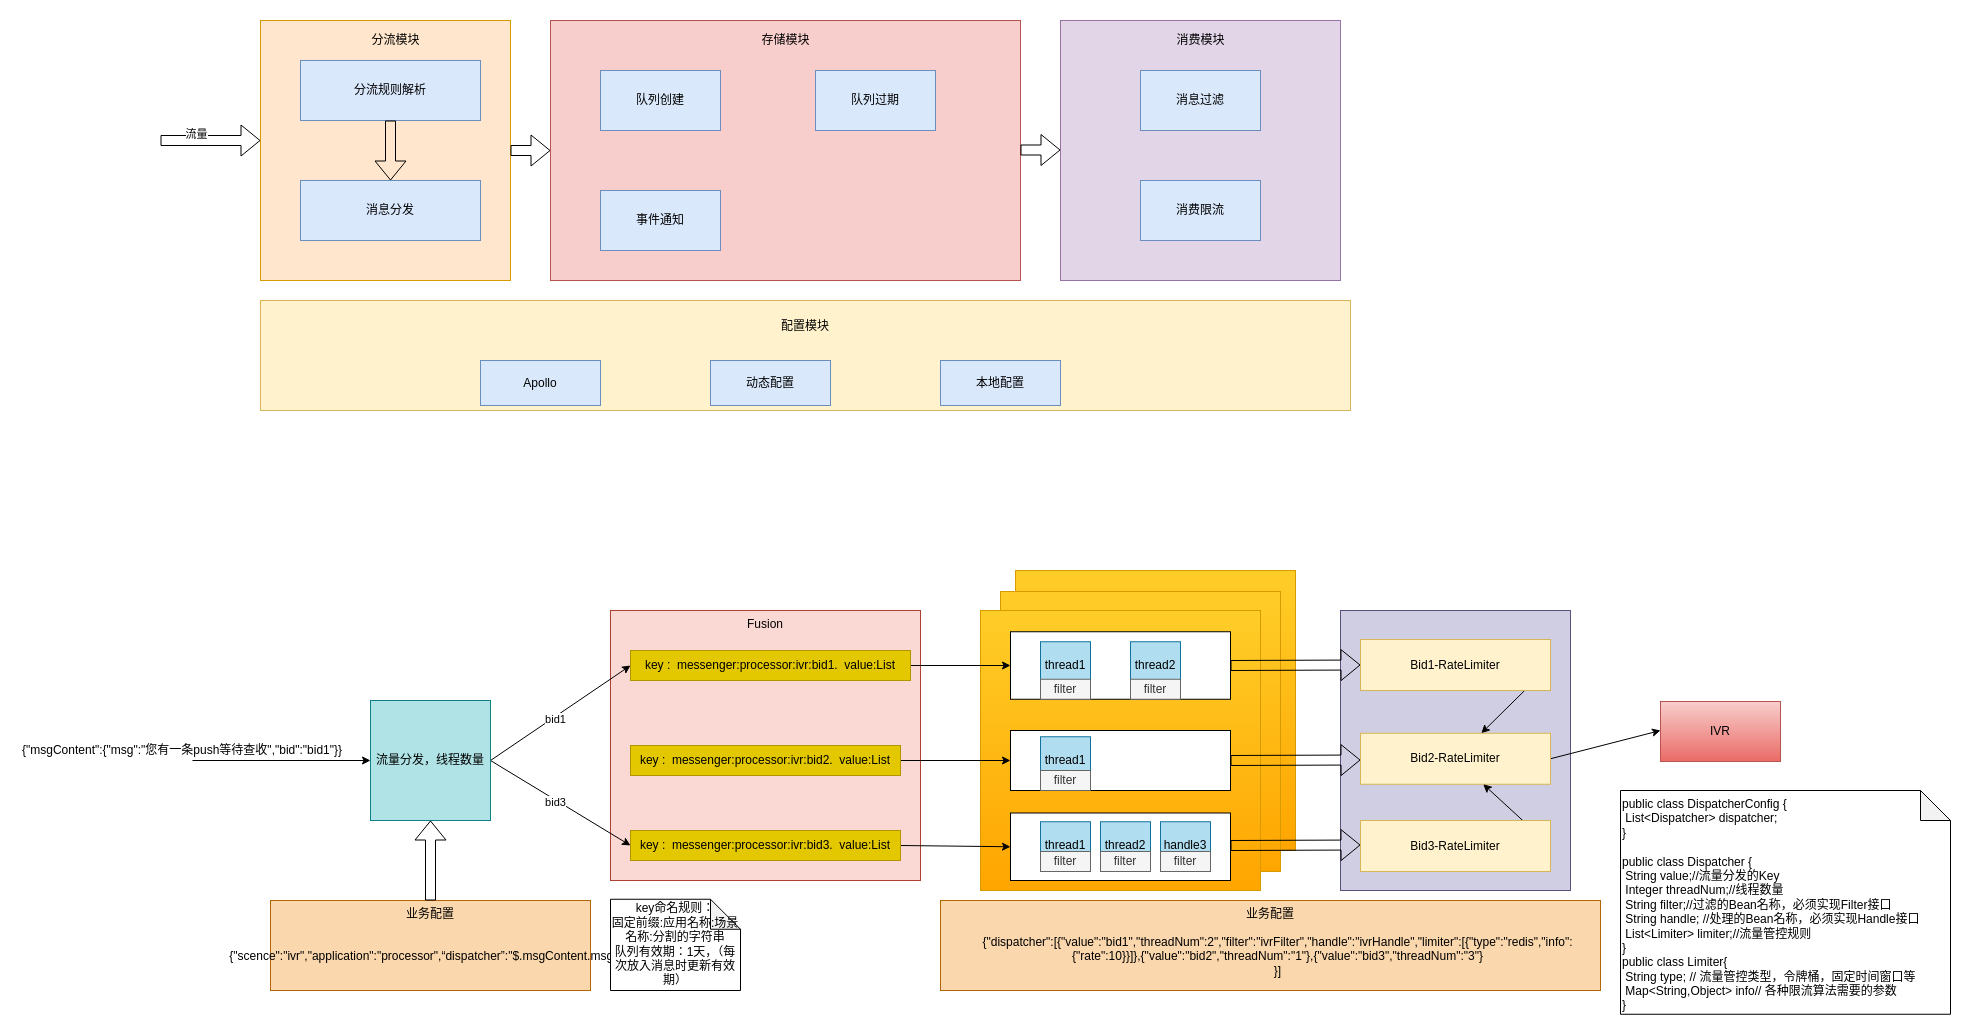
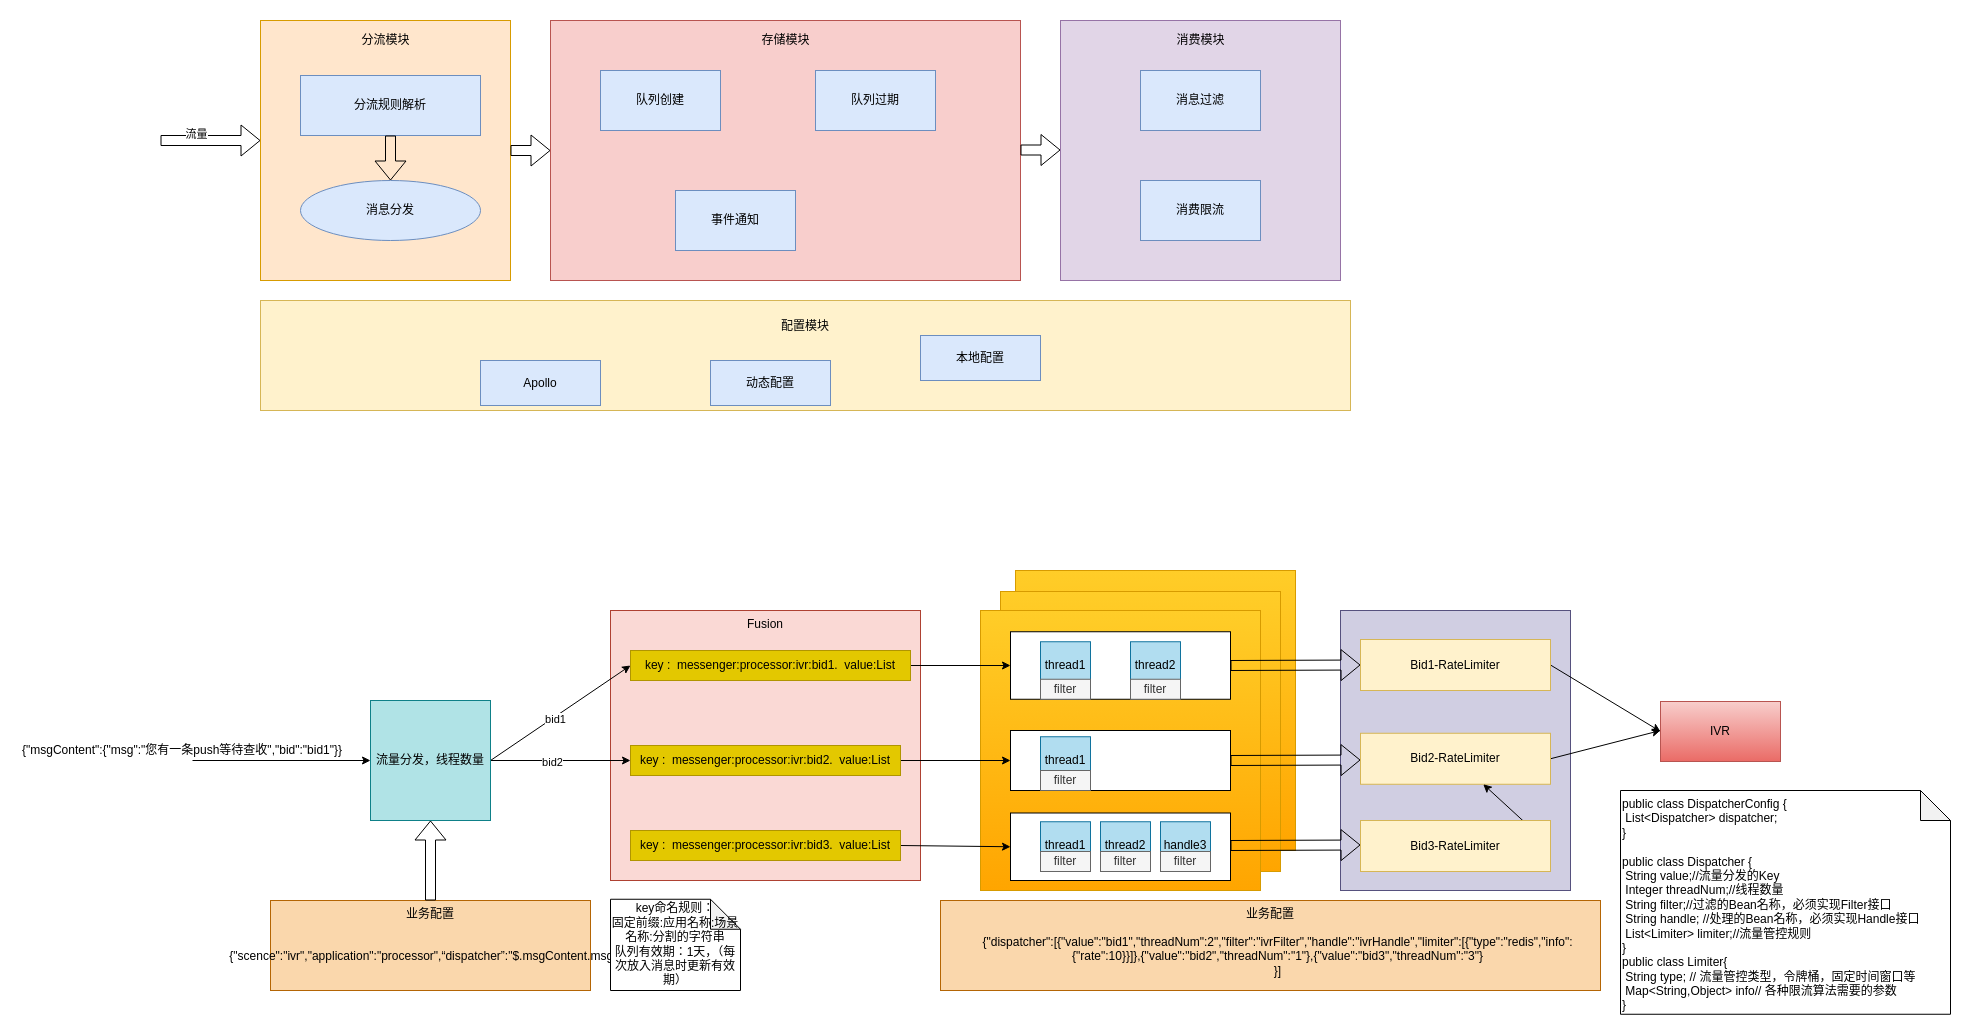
(396, 41) -> (386, 41)
(391, 91) -> (391, 106)
(391, 211) -> (391, 211)
(661, 221) -> (736, 221)
(1001, 383) -> (981, 358)
(1506, 709) -> (1603, 697)
none -> (559, 761)
(558, 802) -> none
